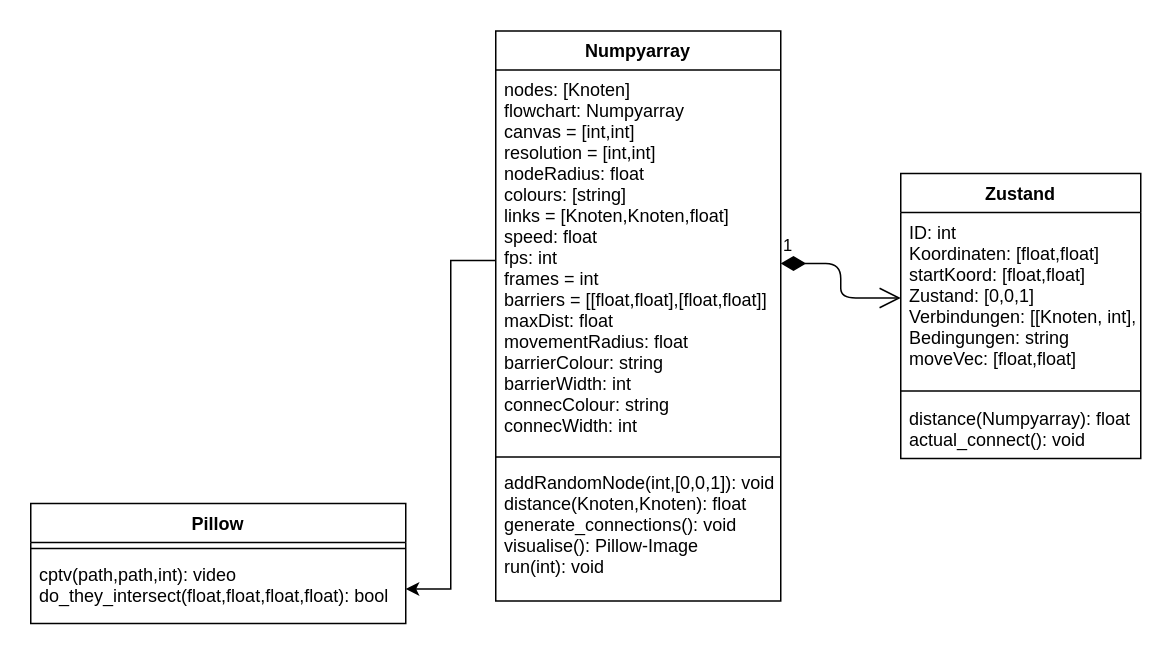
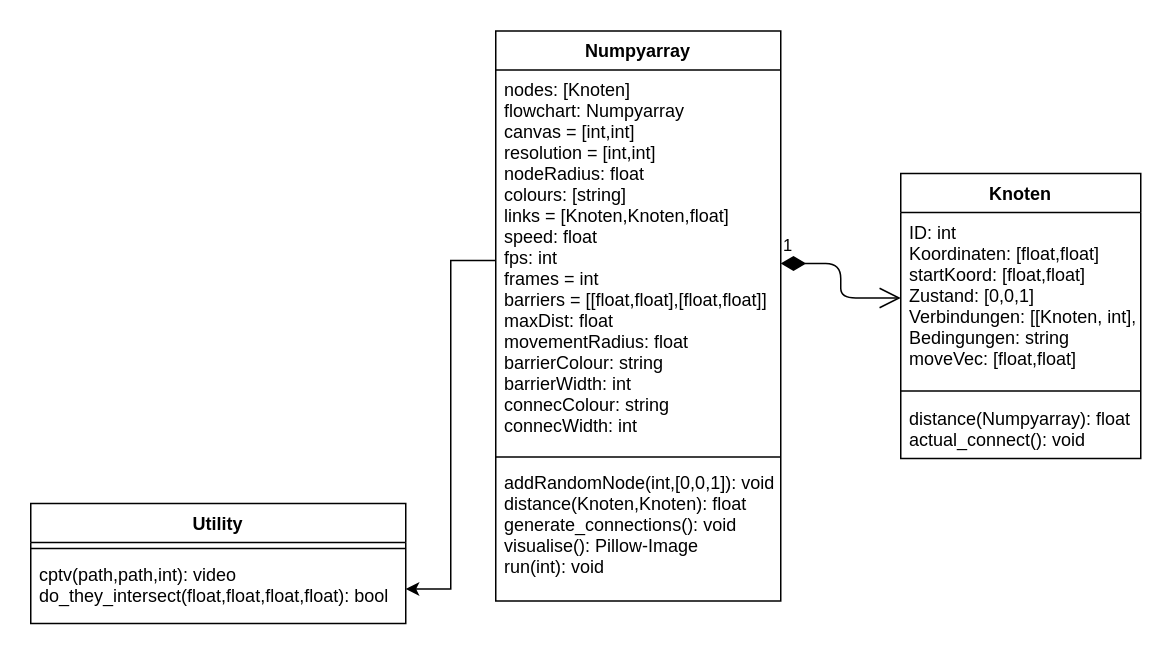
(1020, 194) -> (1020, 194)
(218, 524) -> (218, 524)
